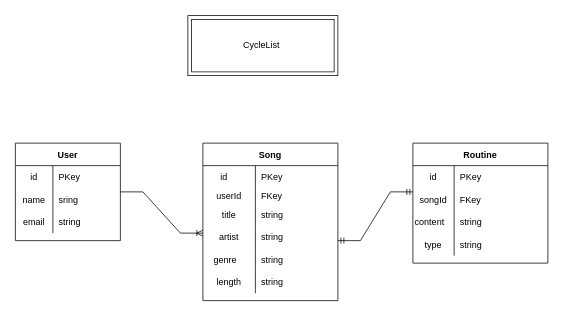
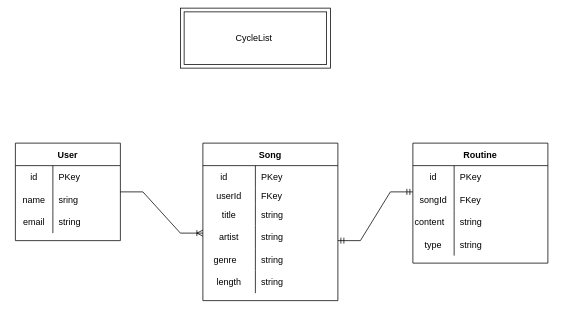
(263, 45) -> (255, 38)
